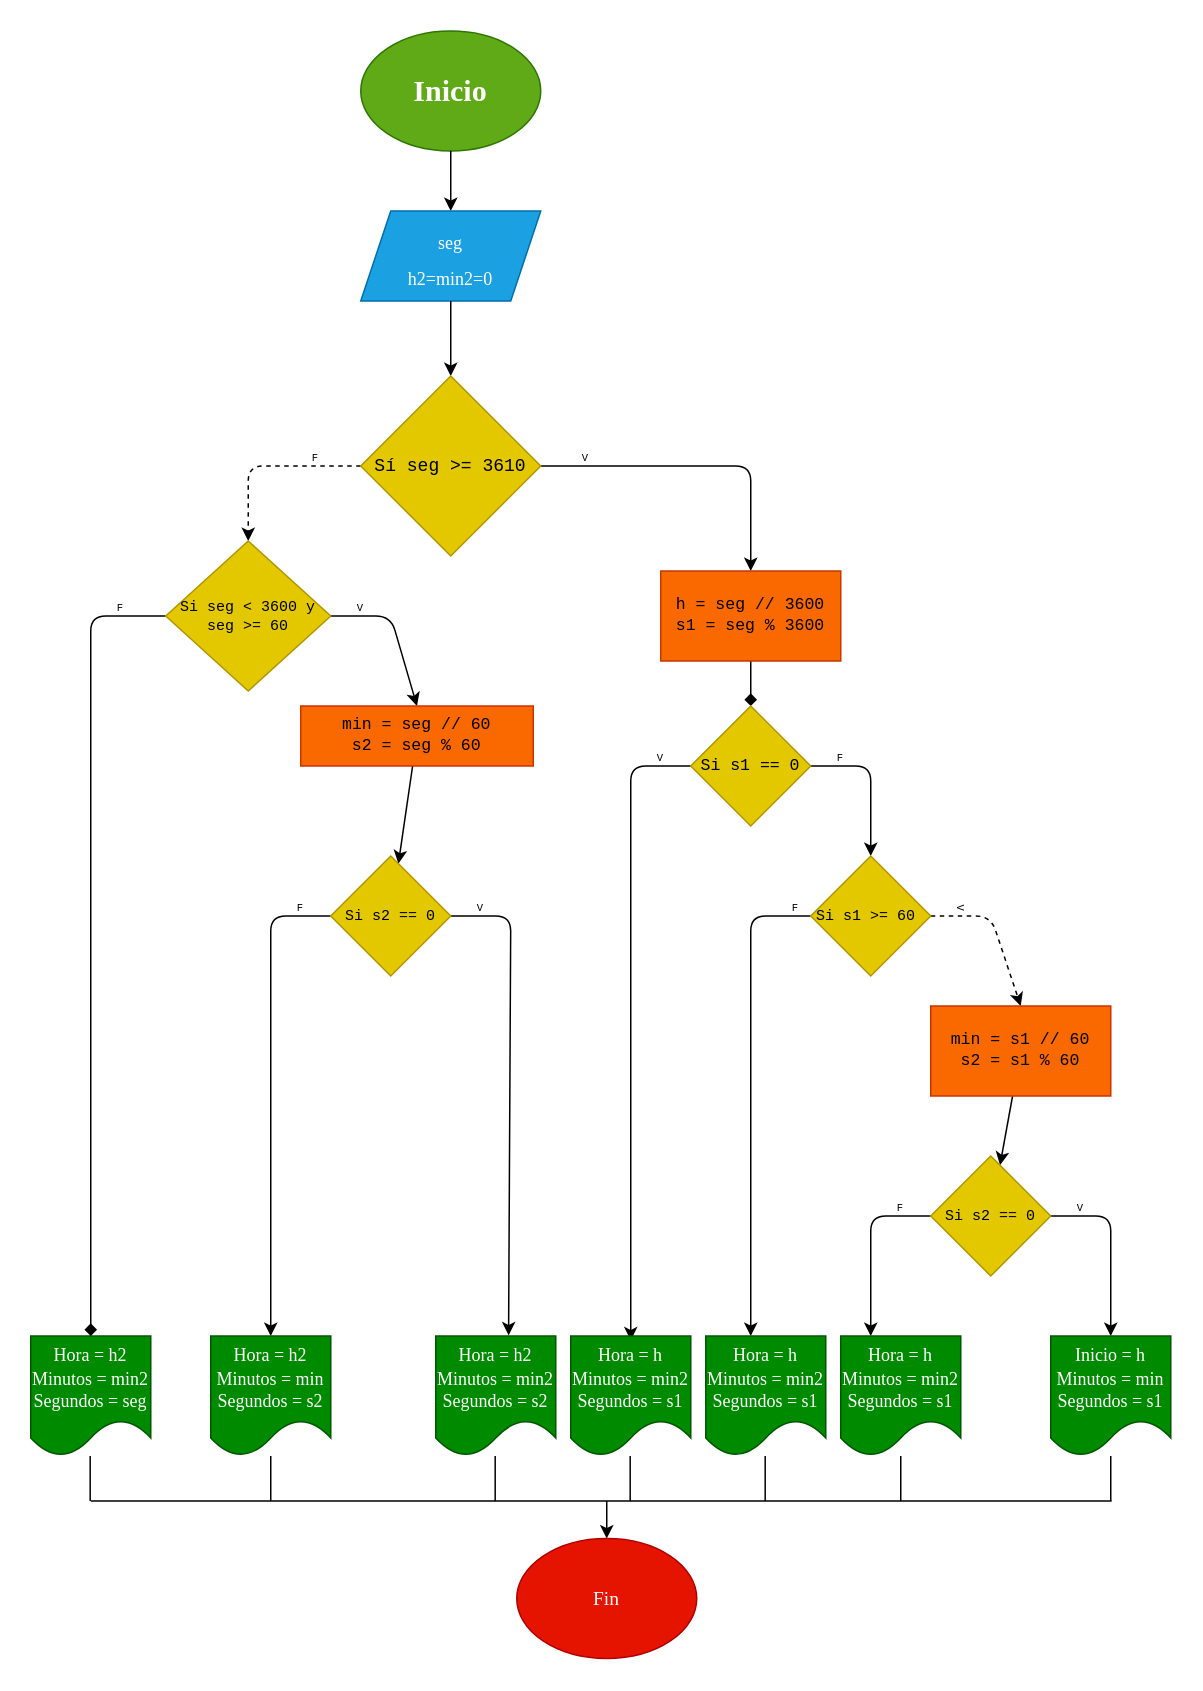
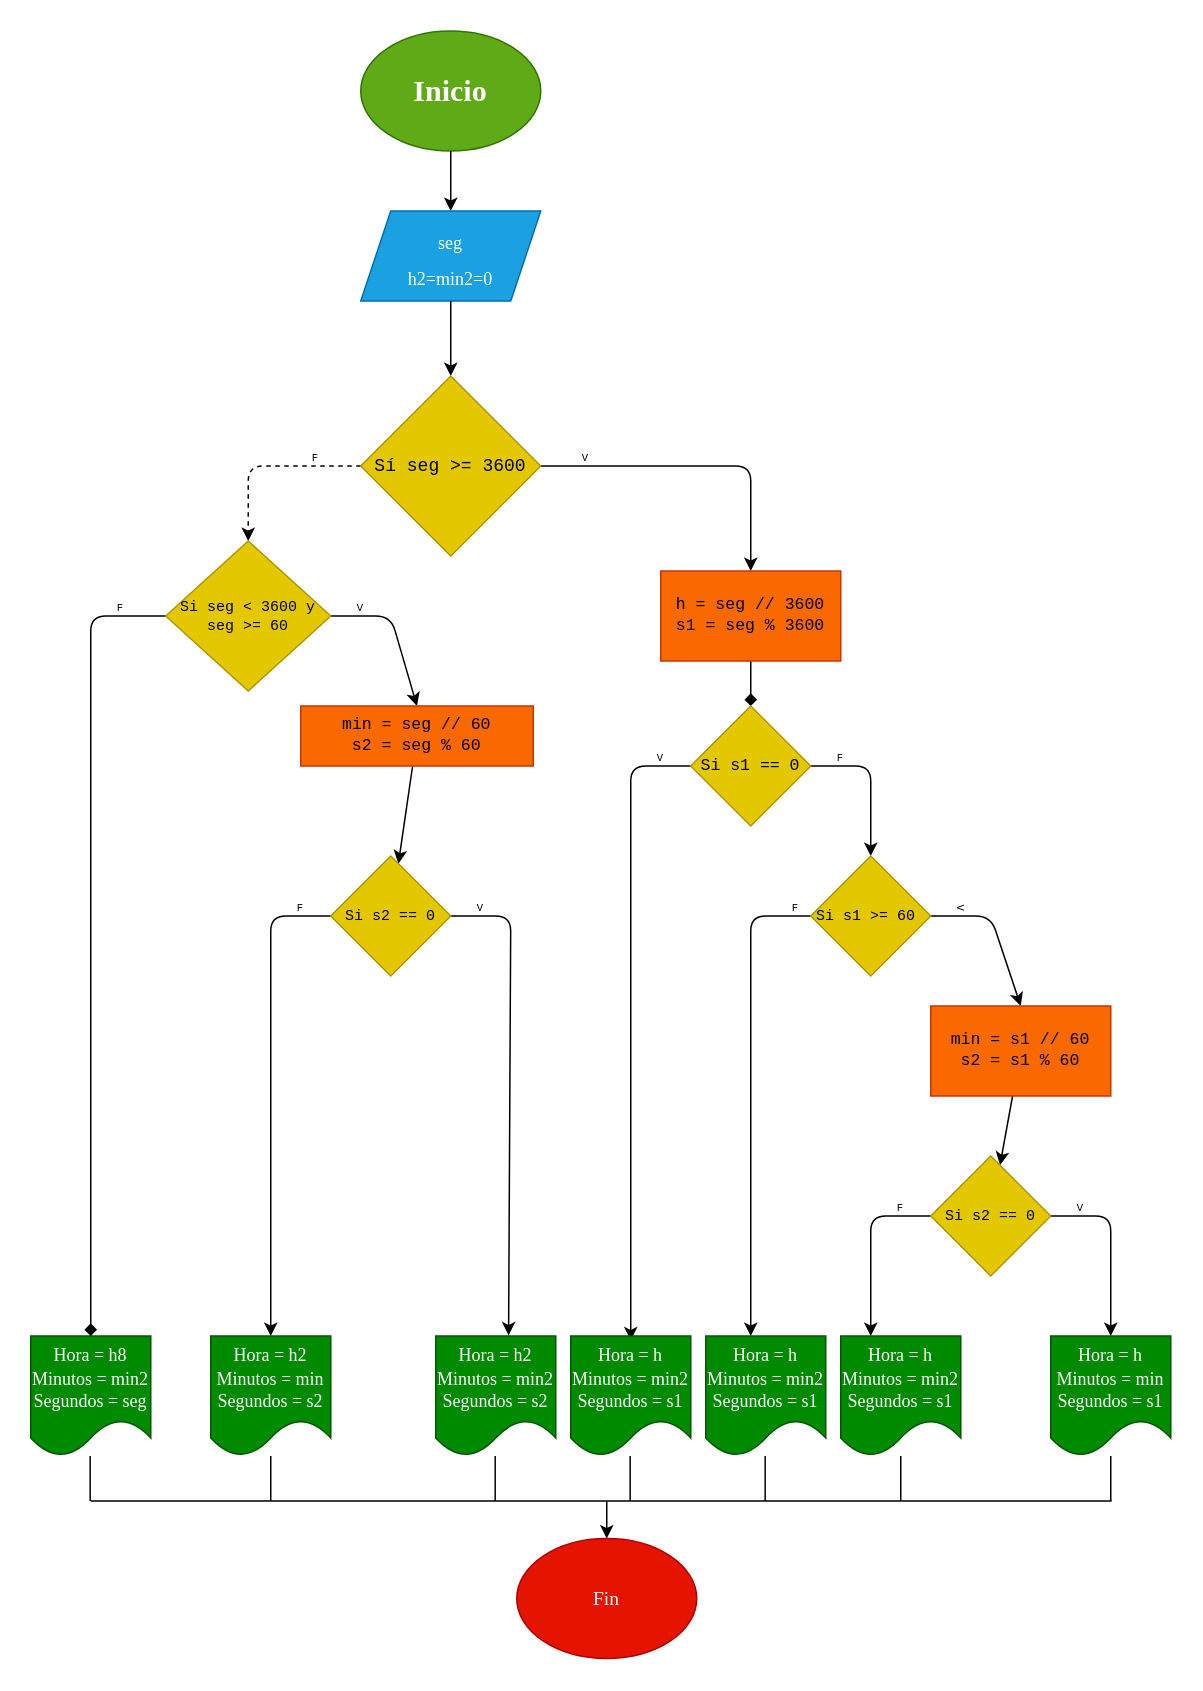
(451, 466) -> (451, 466)
(996, 933) -> (996, 933)
(91, 1378) -> (91, 1378)
(1111, 1378) -> (1111, 1378)
